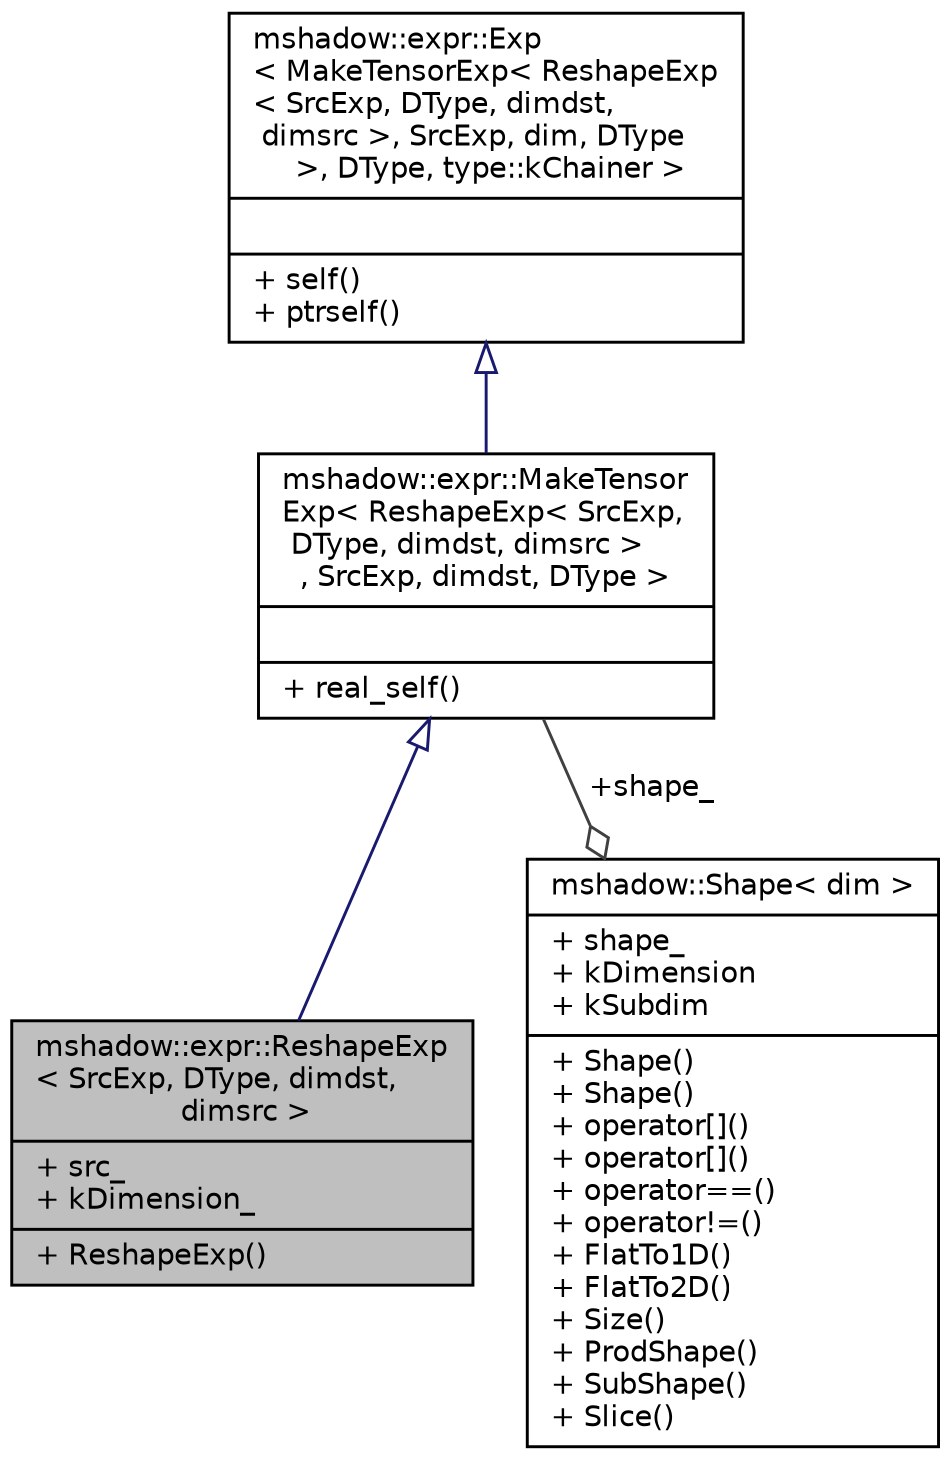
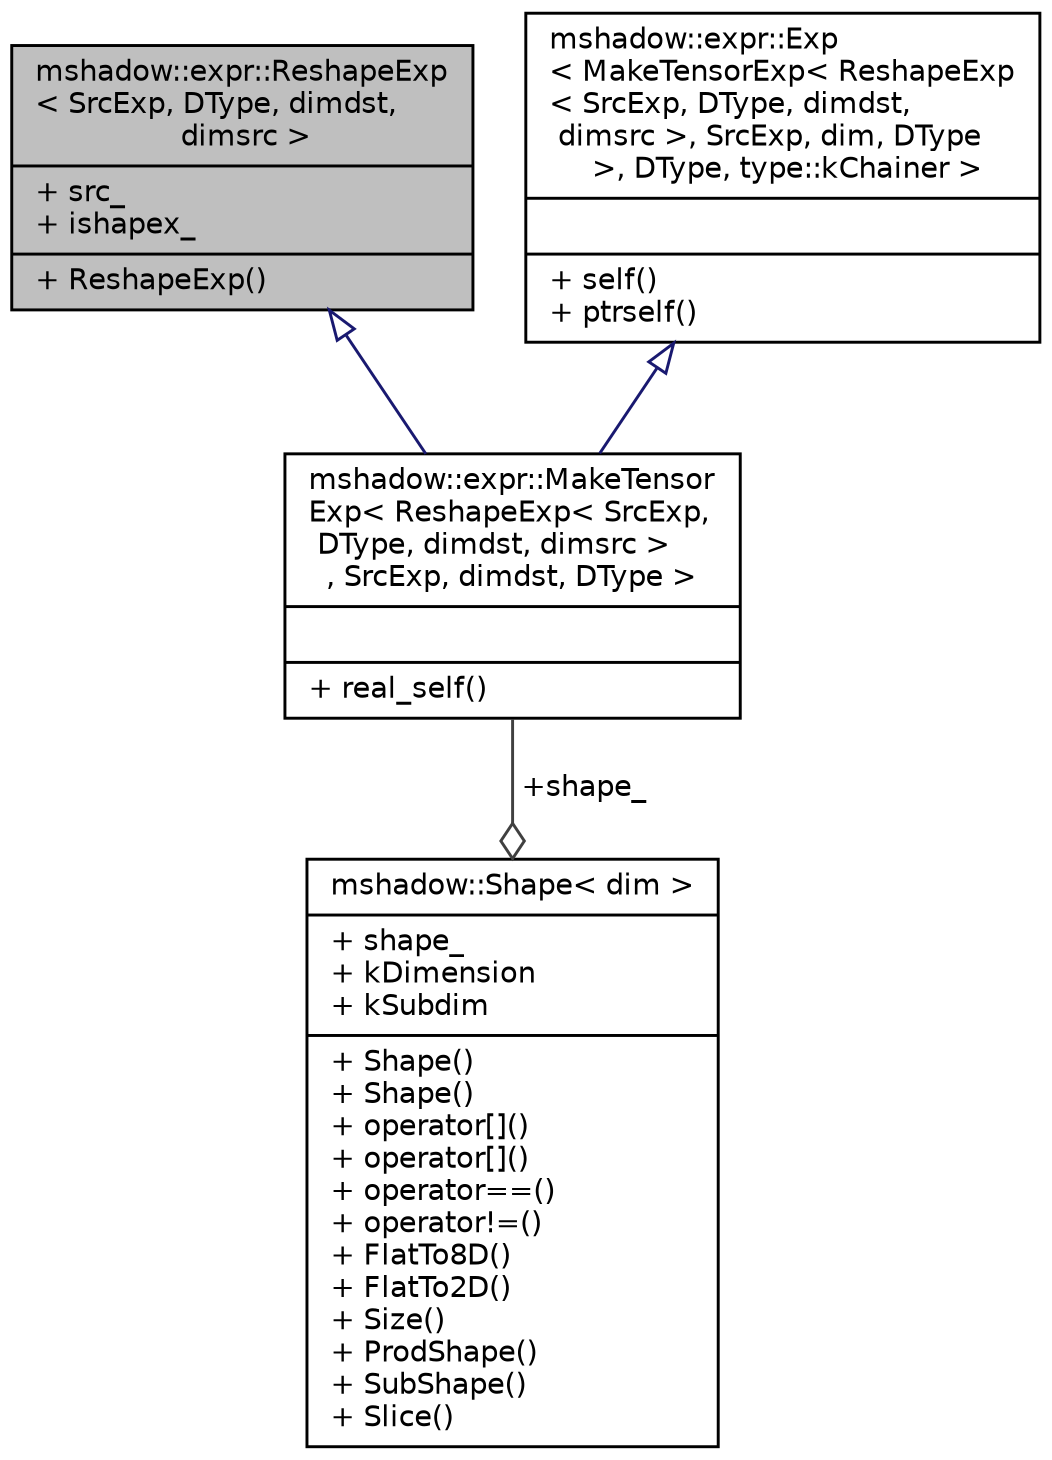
(358, 884) -> (386, 395)
(147, 1200) -> (116, 225)
(642, 1256) -> (422, 1256)
